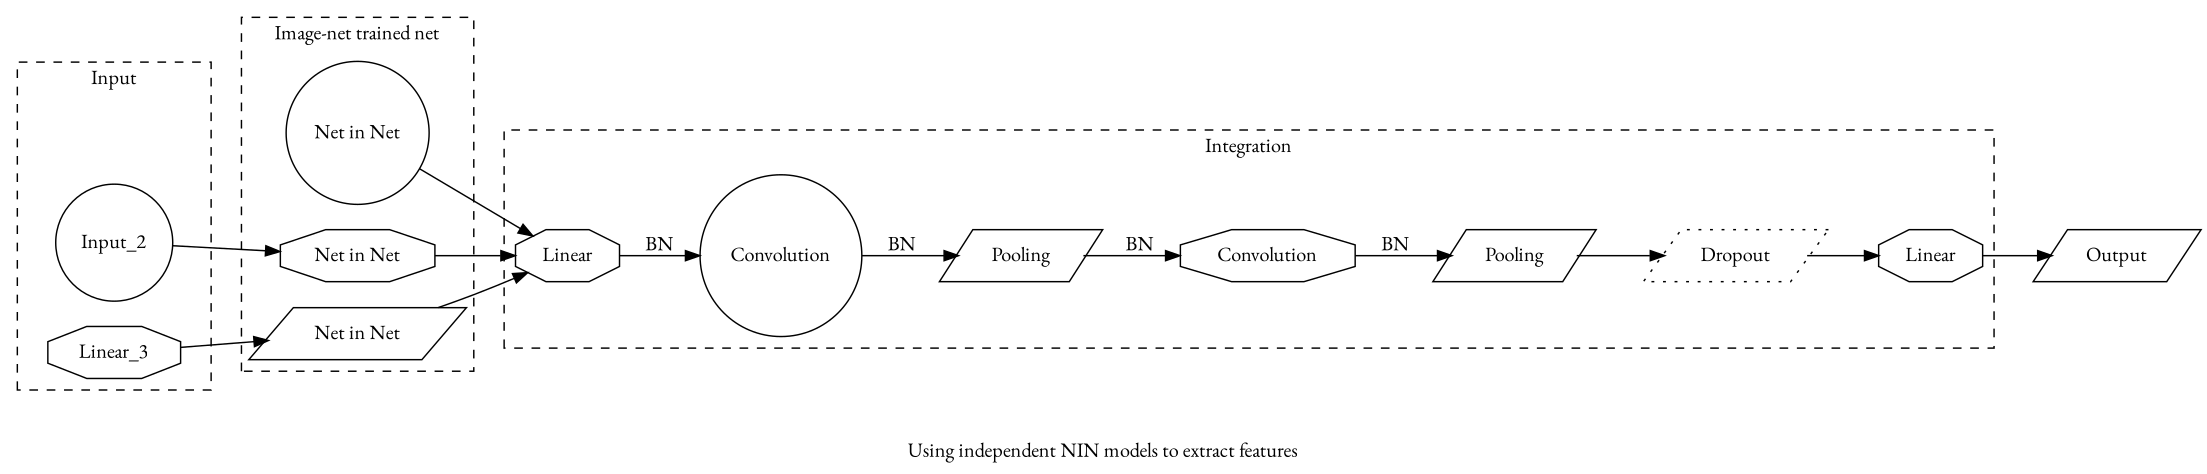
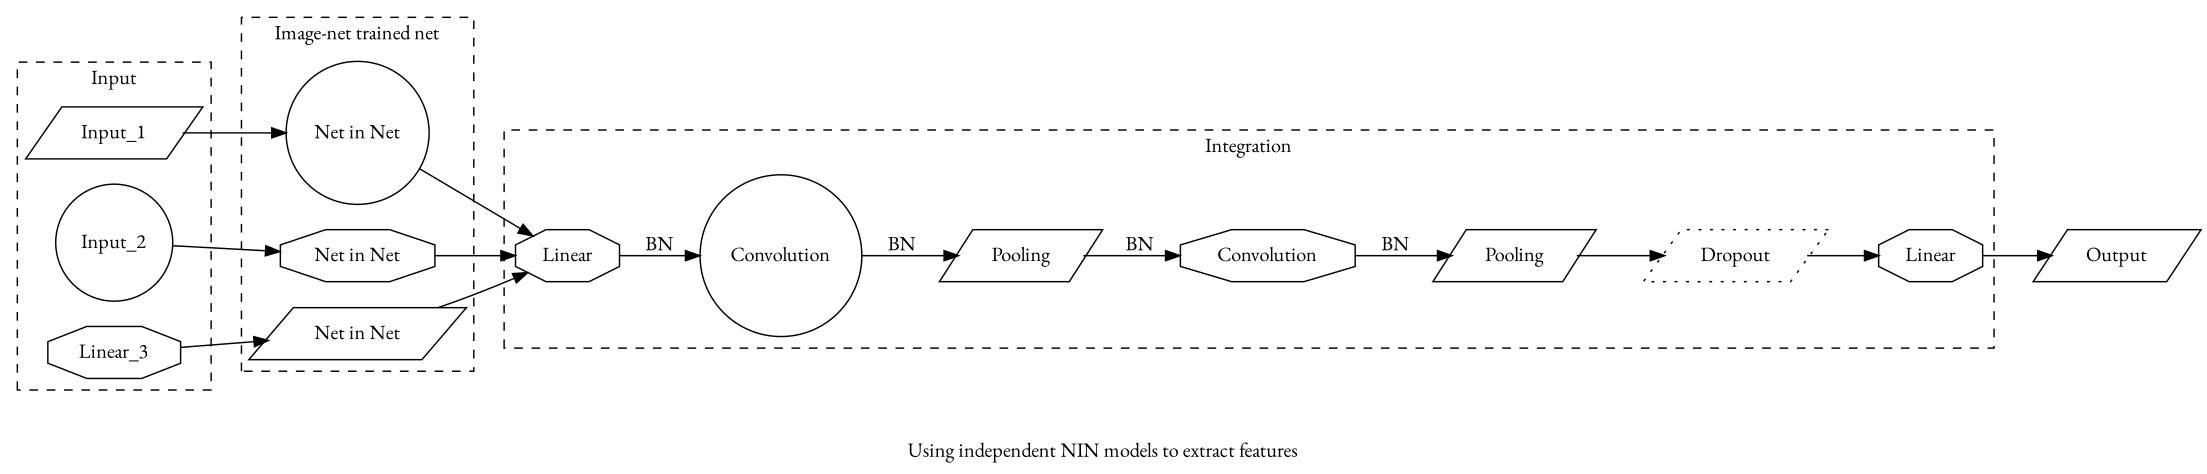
none -> (114, 133)
